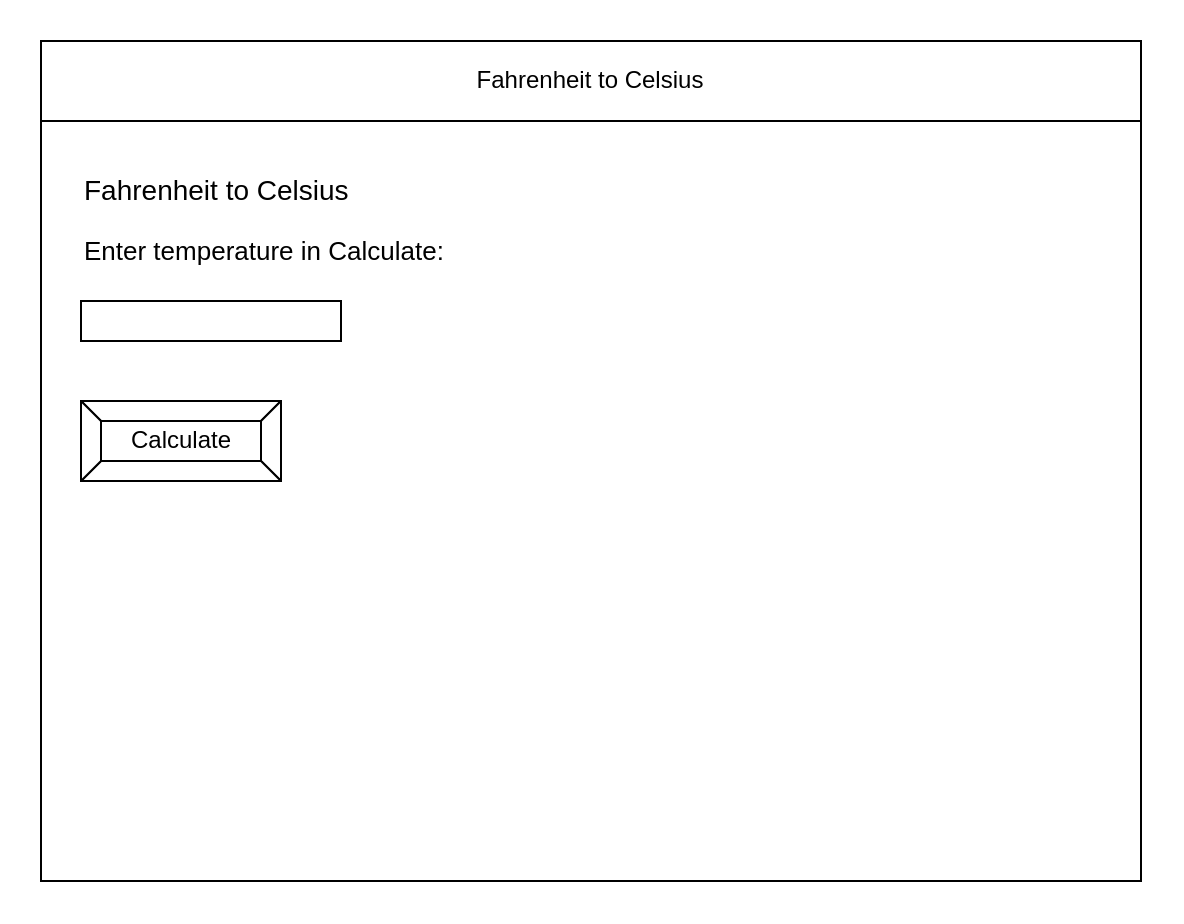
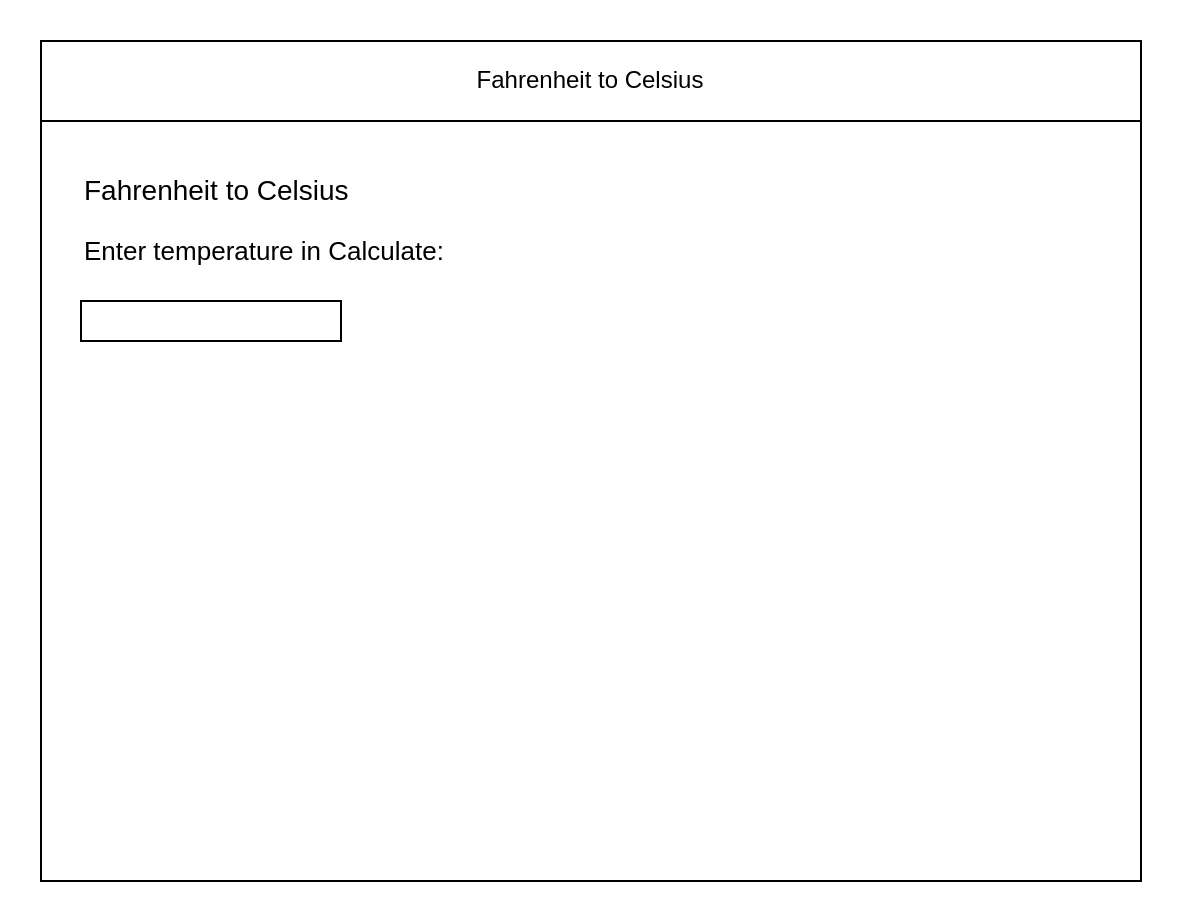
(181, 441) -> none
